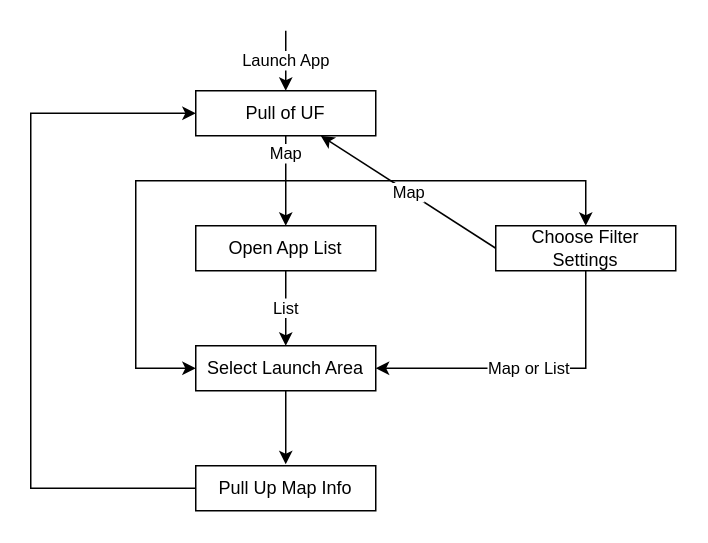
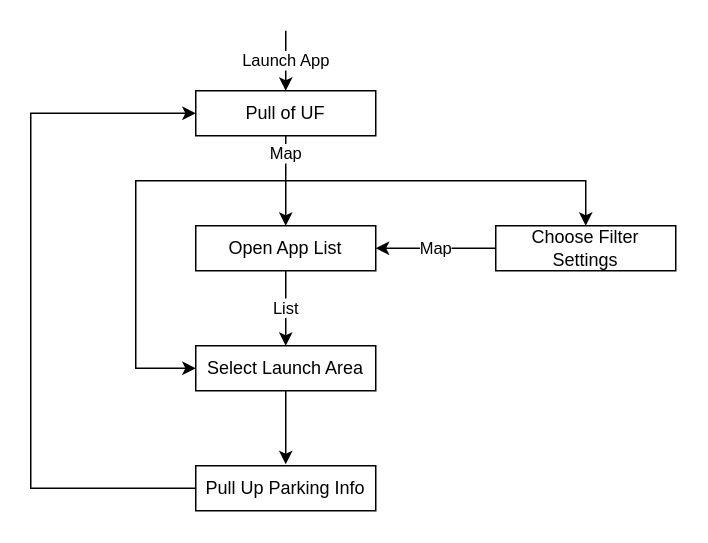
(445, 216) -> (441, 248)
(535, 368) -> none
(286, 488) -> (286, 488)
